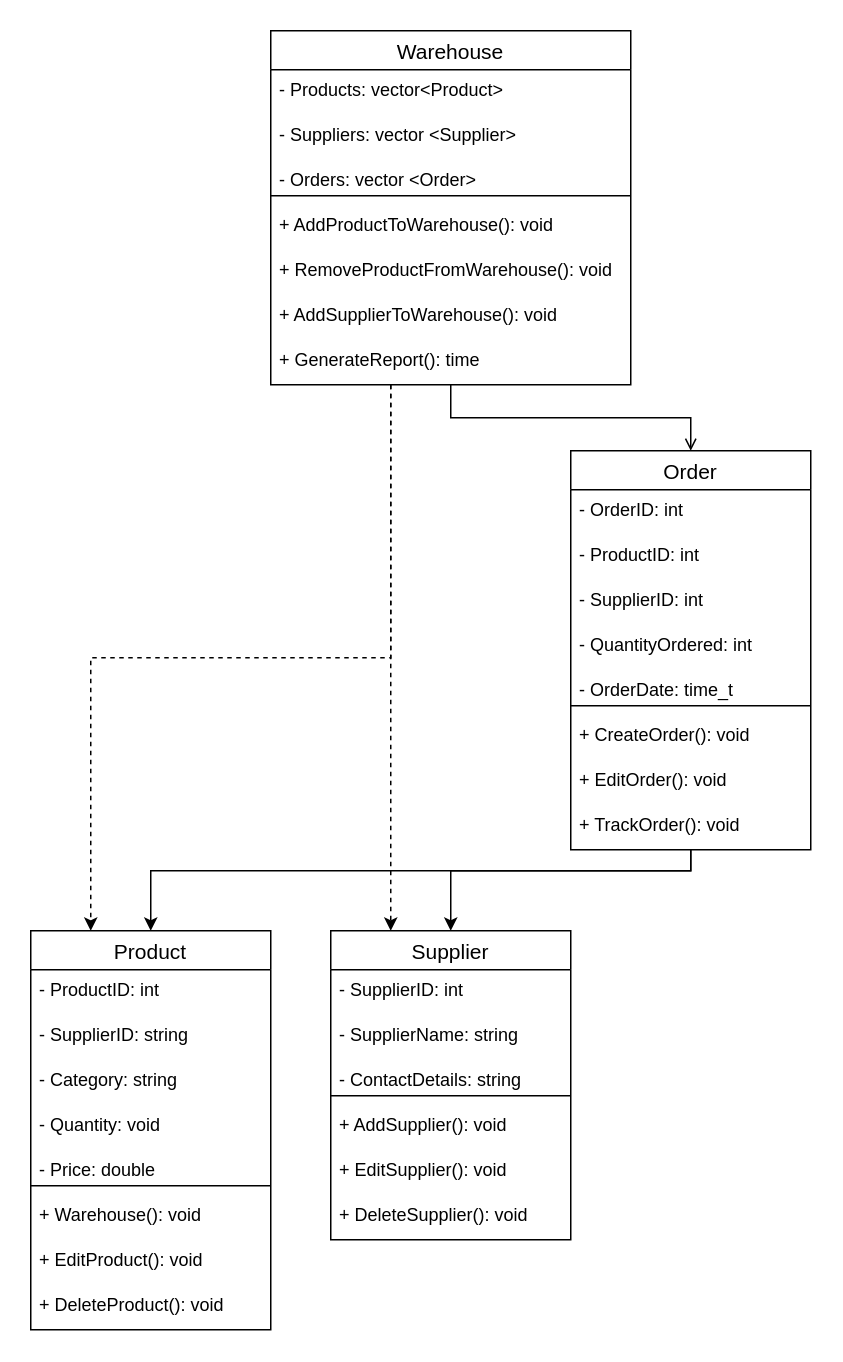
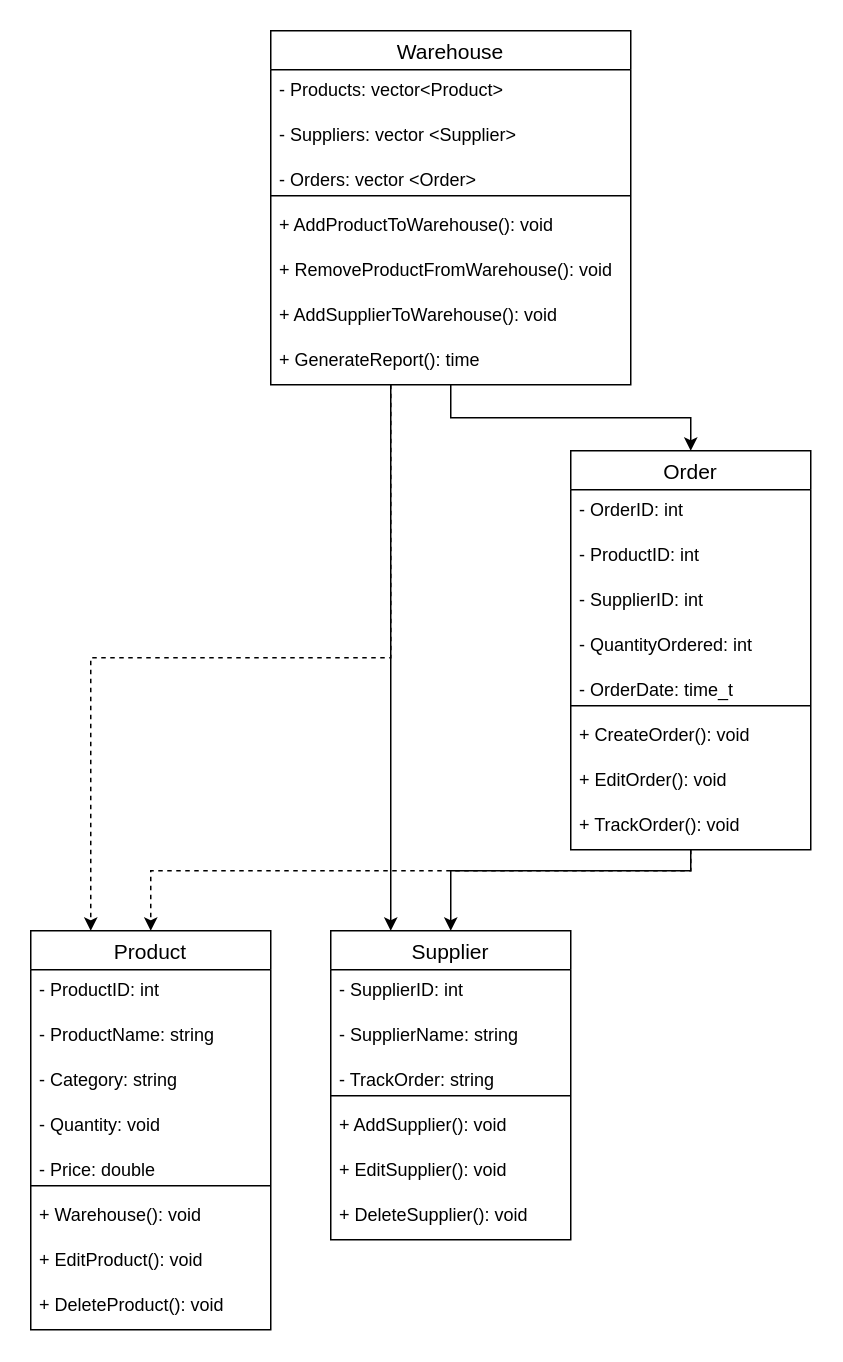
(691, 441) -> (691, 439)
(391, 787) -> (391, 787)
(274, 871) -> (274, 871)
(126, 1035) -> (135, 1035)
(446, 1080) -> (430, 1080)
